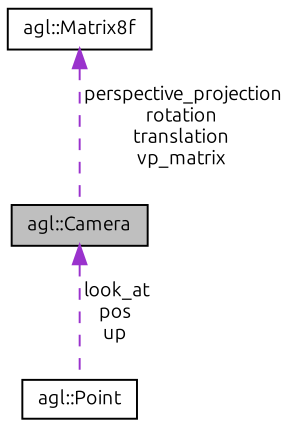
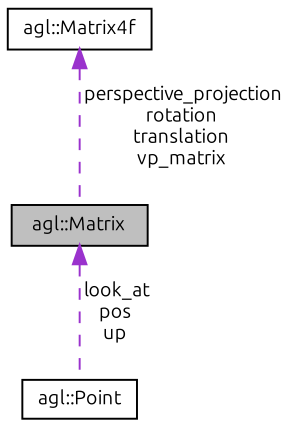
(80, 29) -> (80, 29)
(80, 225) -> (80, 225)
